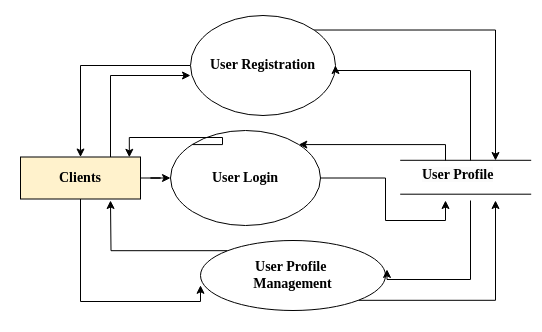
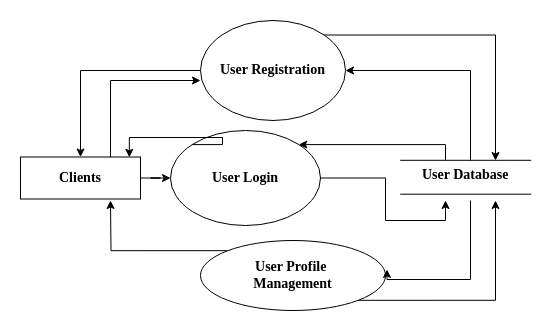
(263, 66) -> (273, 71)
(458, 175) -> (465, 175)
(81, 178) -> (81, 178)
(94, 302) -> none
